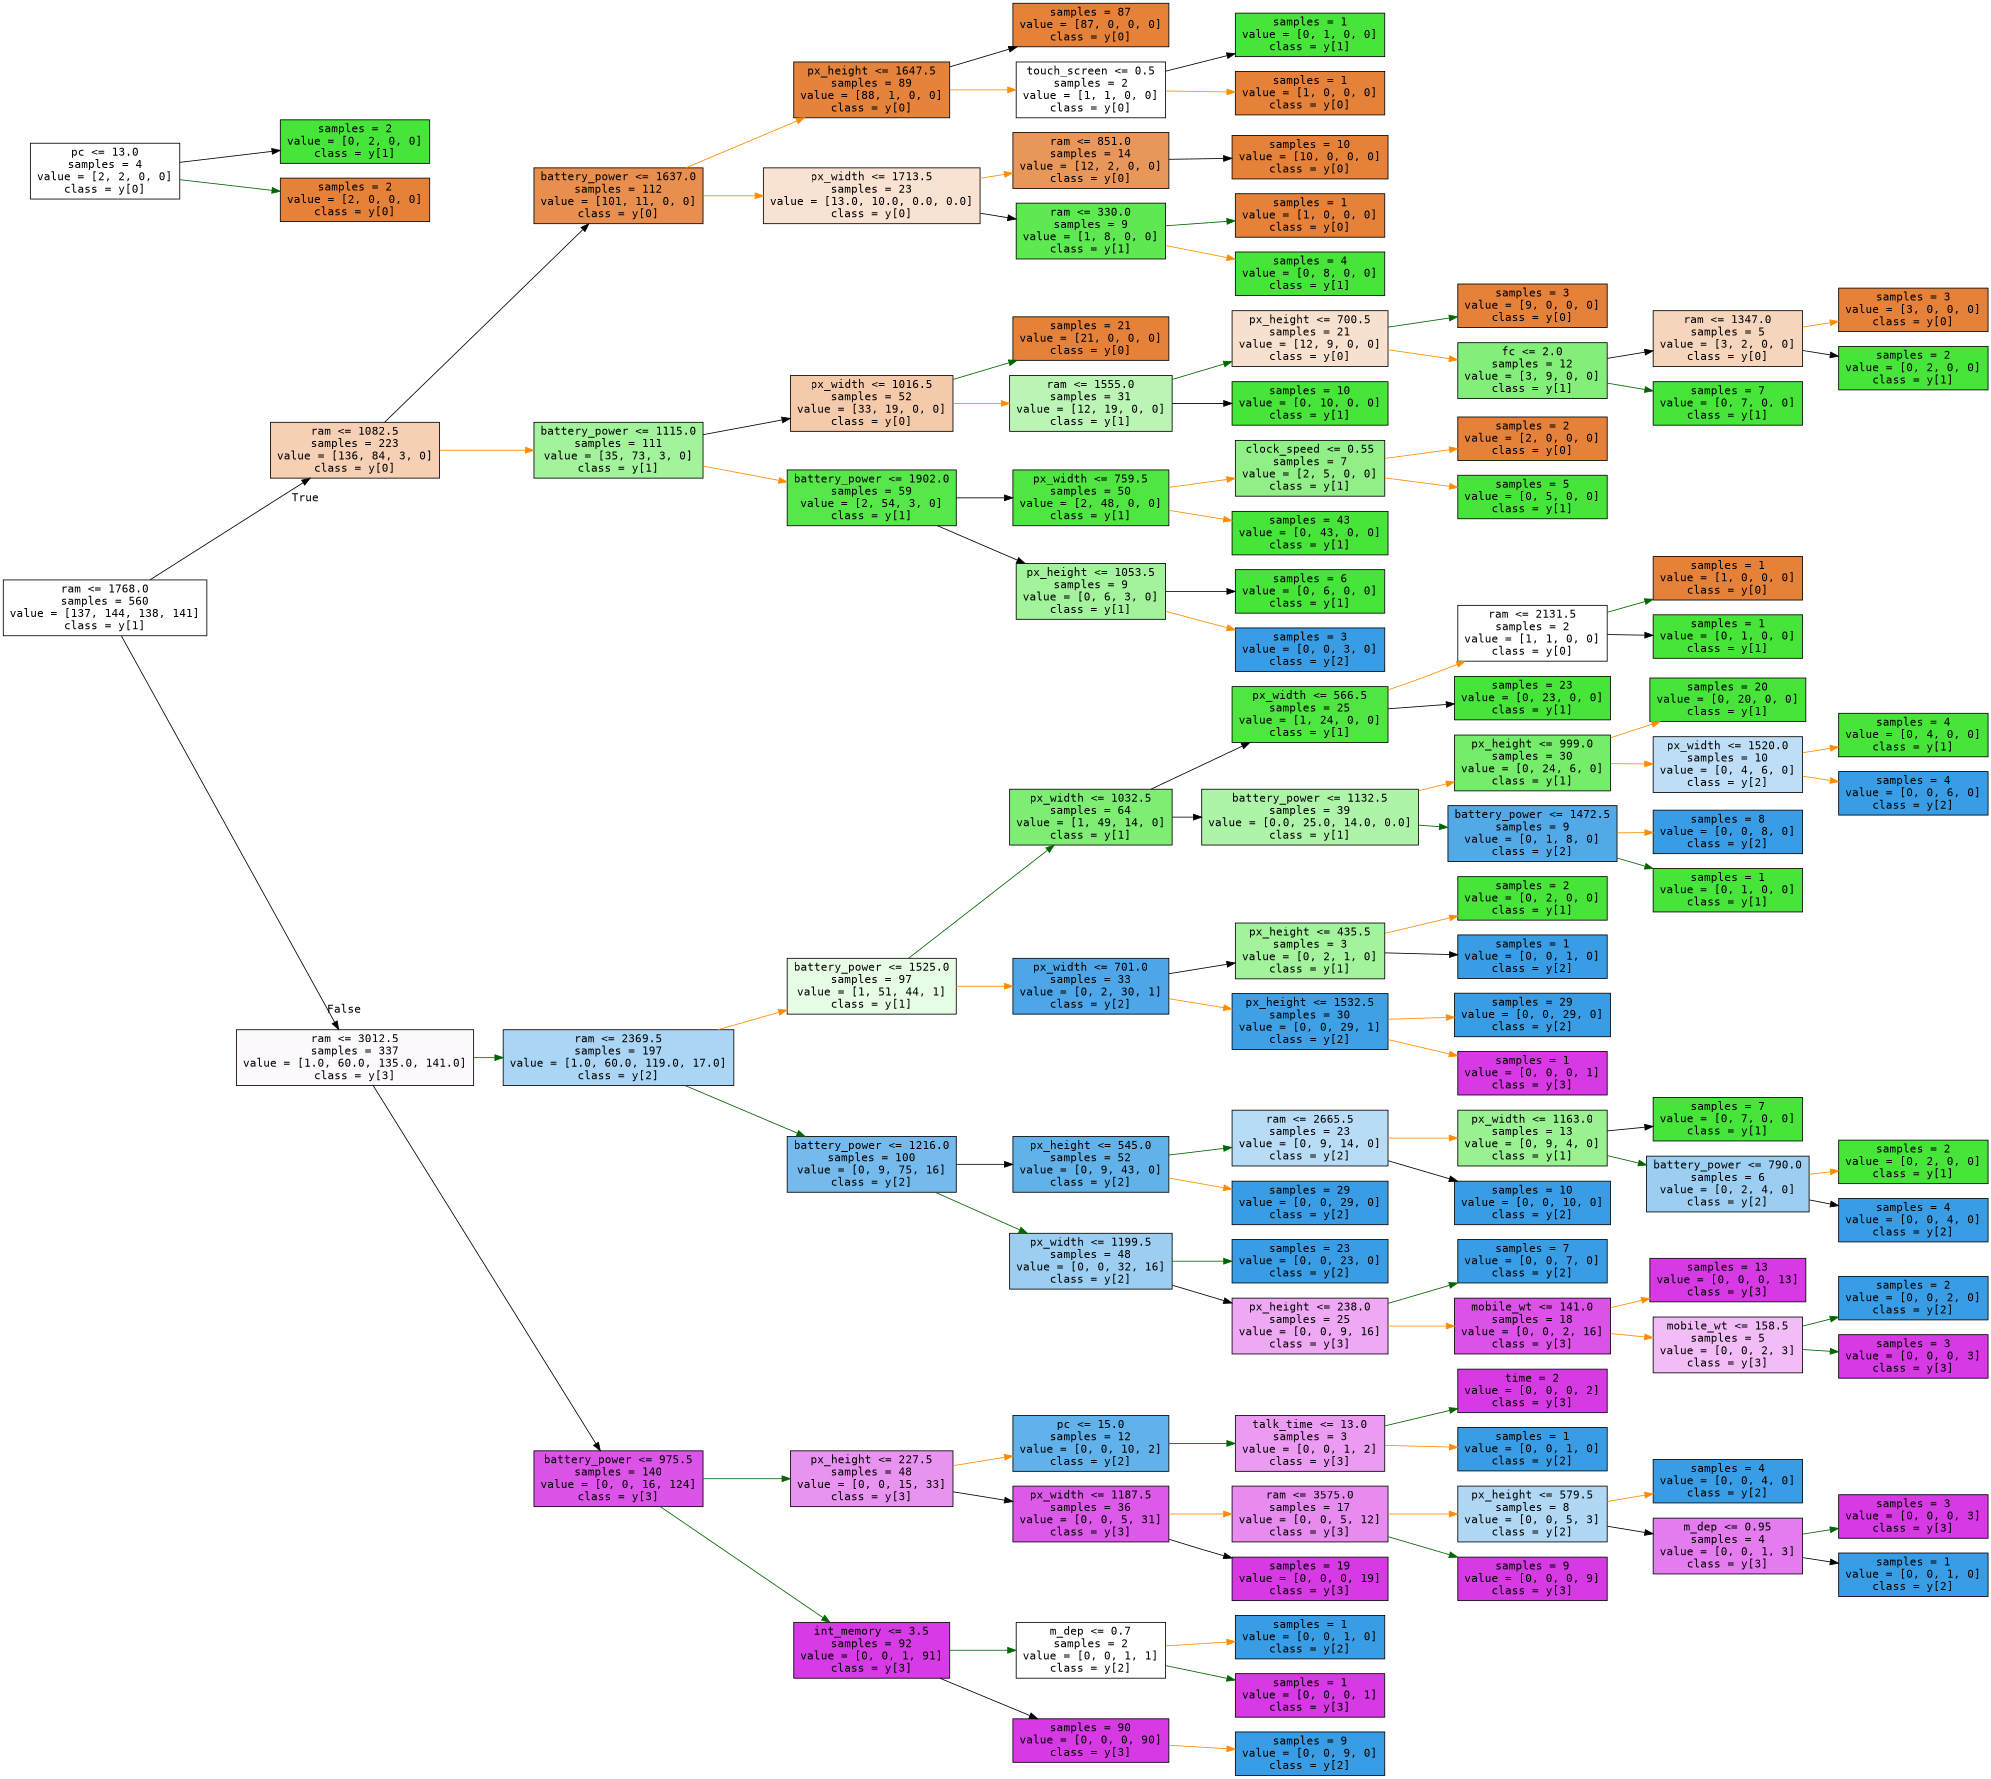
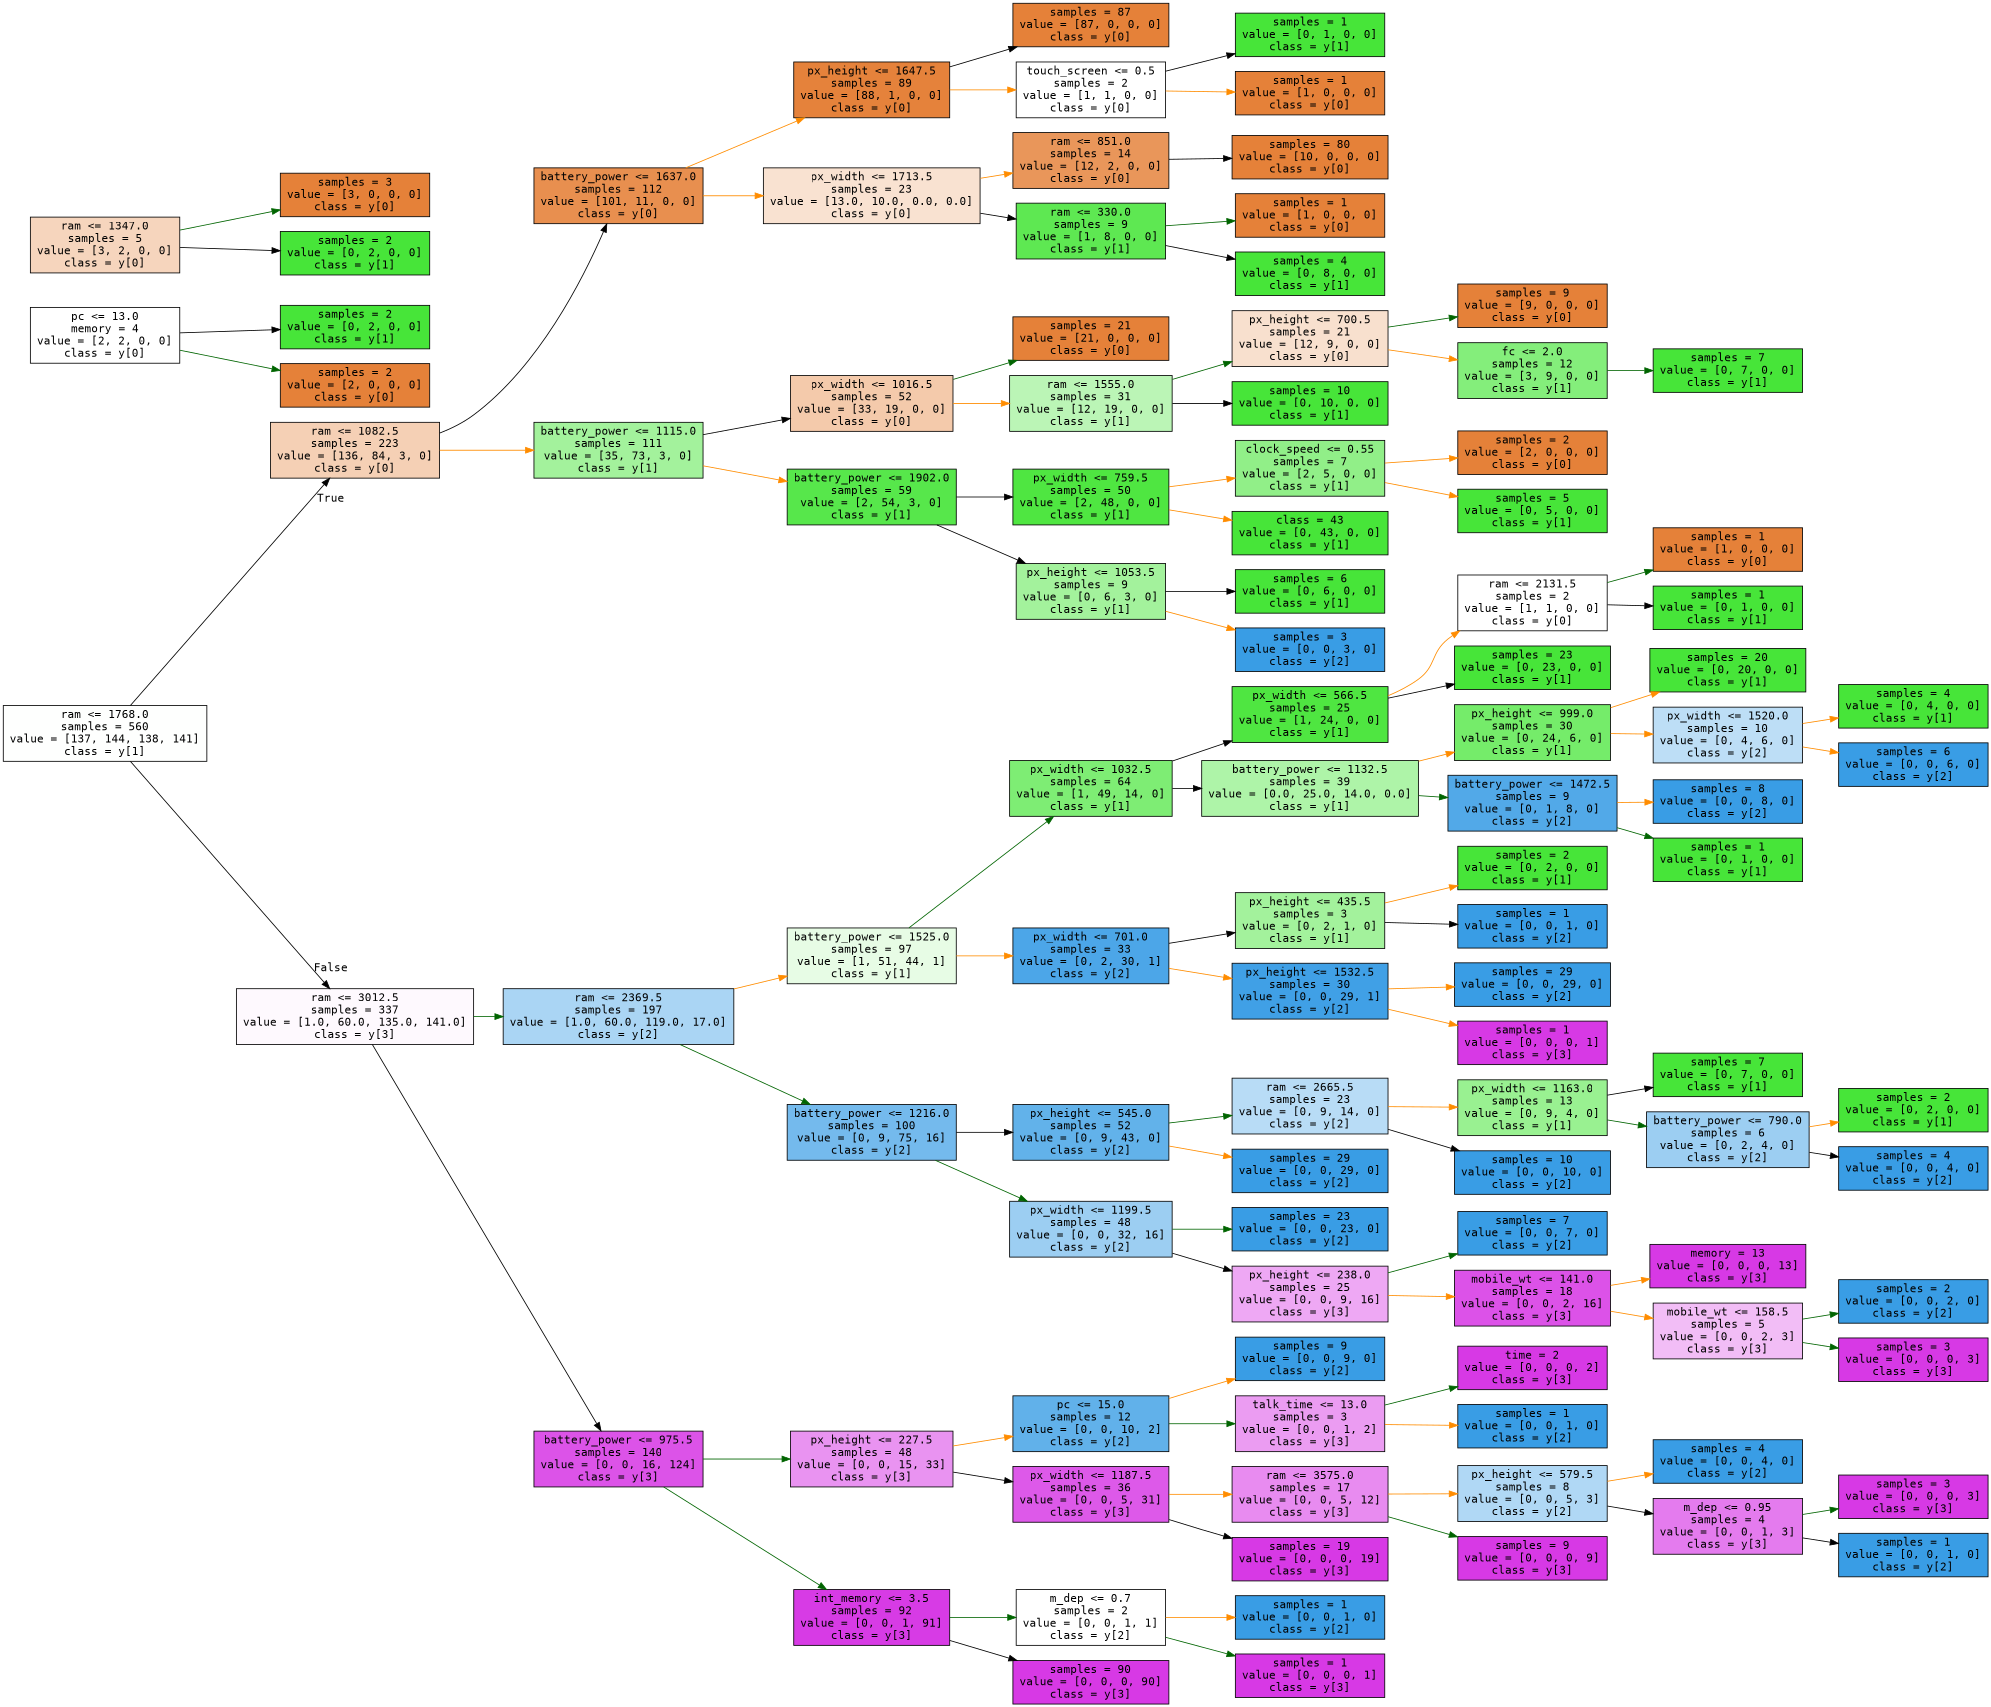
(1310, 157) -> (1310, 157)
(105, 171) -> (105, 335)
(1196, 252) -> (1196, 252)
(1532, 306) -> (1532, 306)
(1816, 325) -> (226, 221)
(1626, 355) -> none
(1310, 533) -> (1310, 533)
(1913, 793) -> (1913, 765)
(1728, 1280) -> (1728, 1266)
(1198, 1747) -> (1198, 1390)
